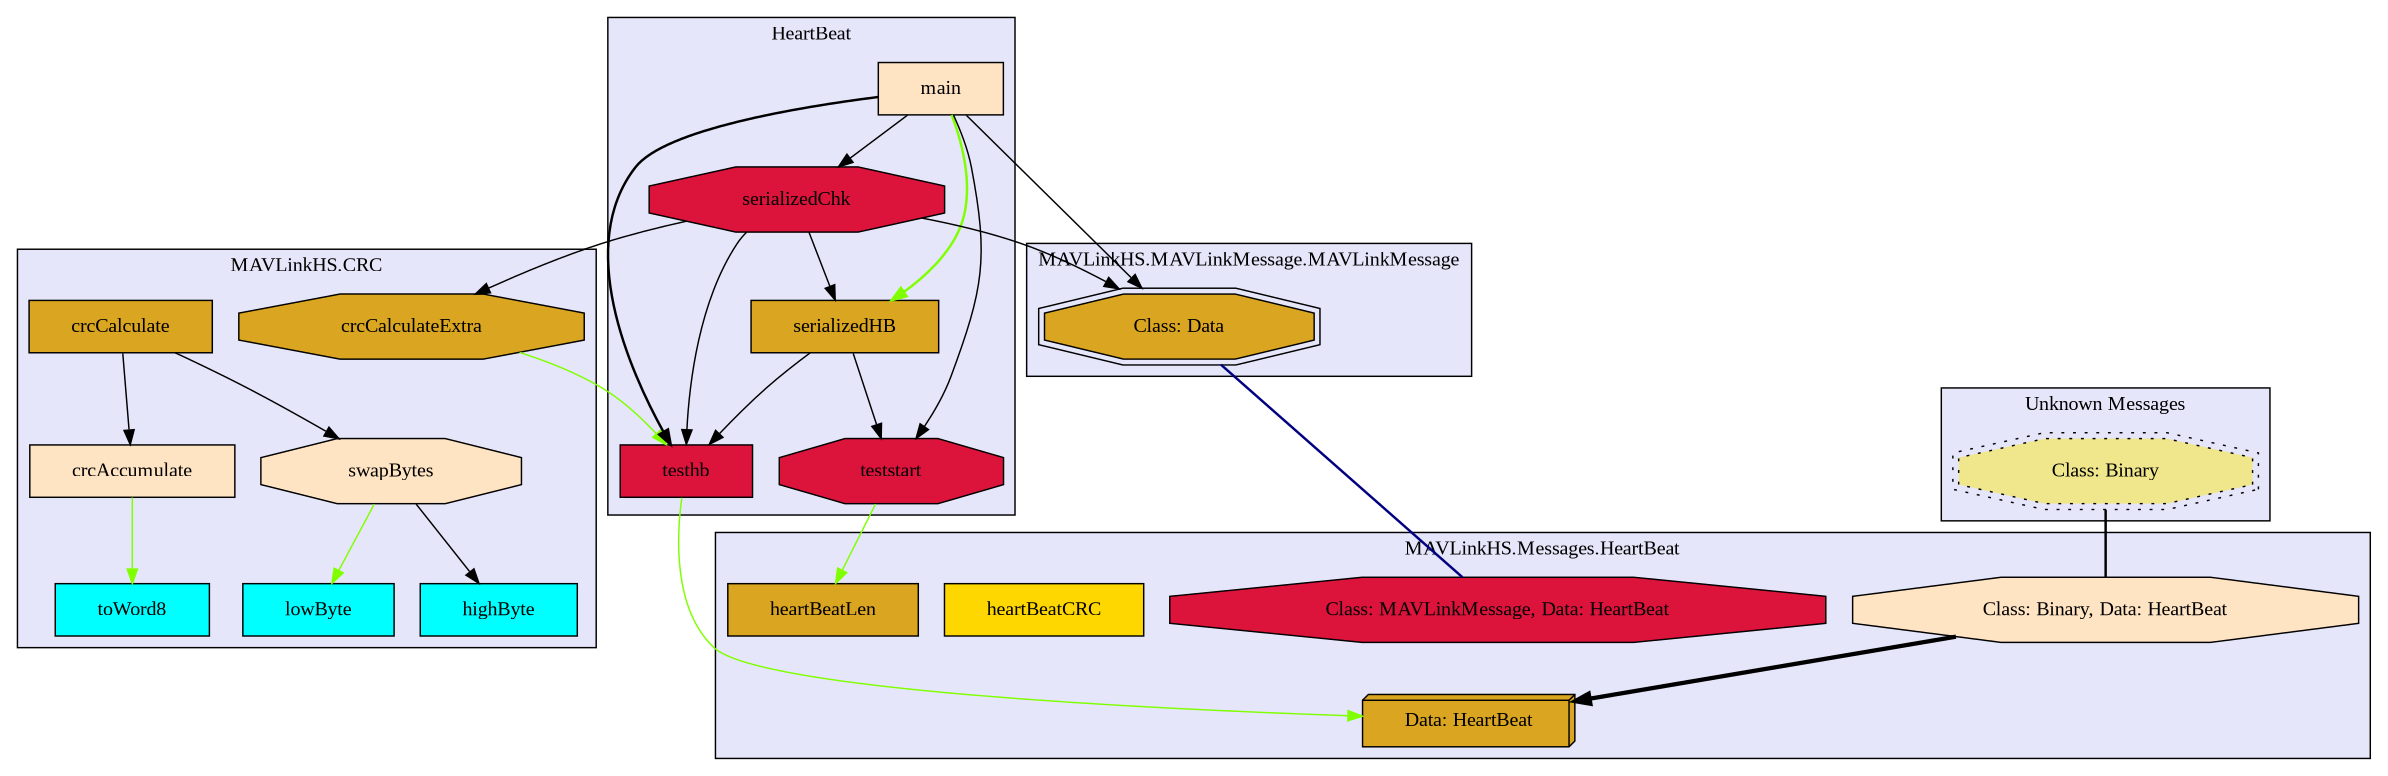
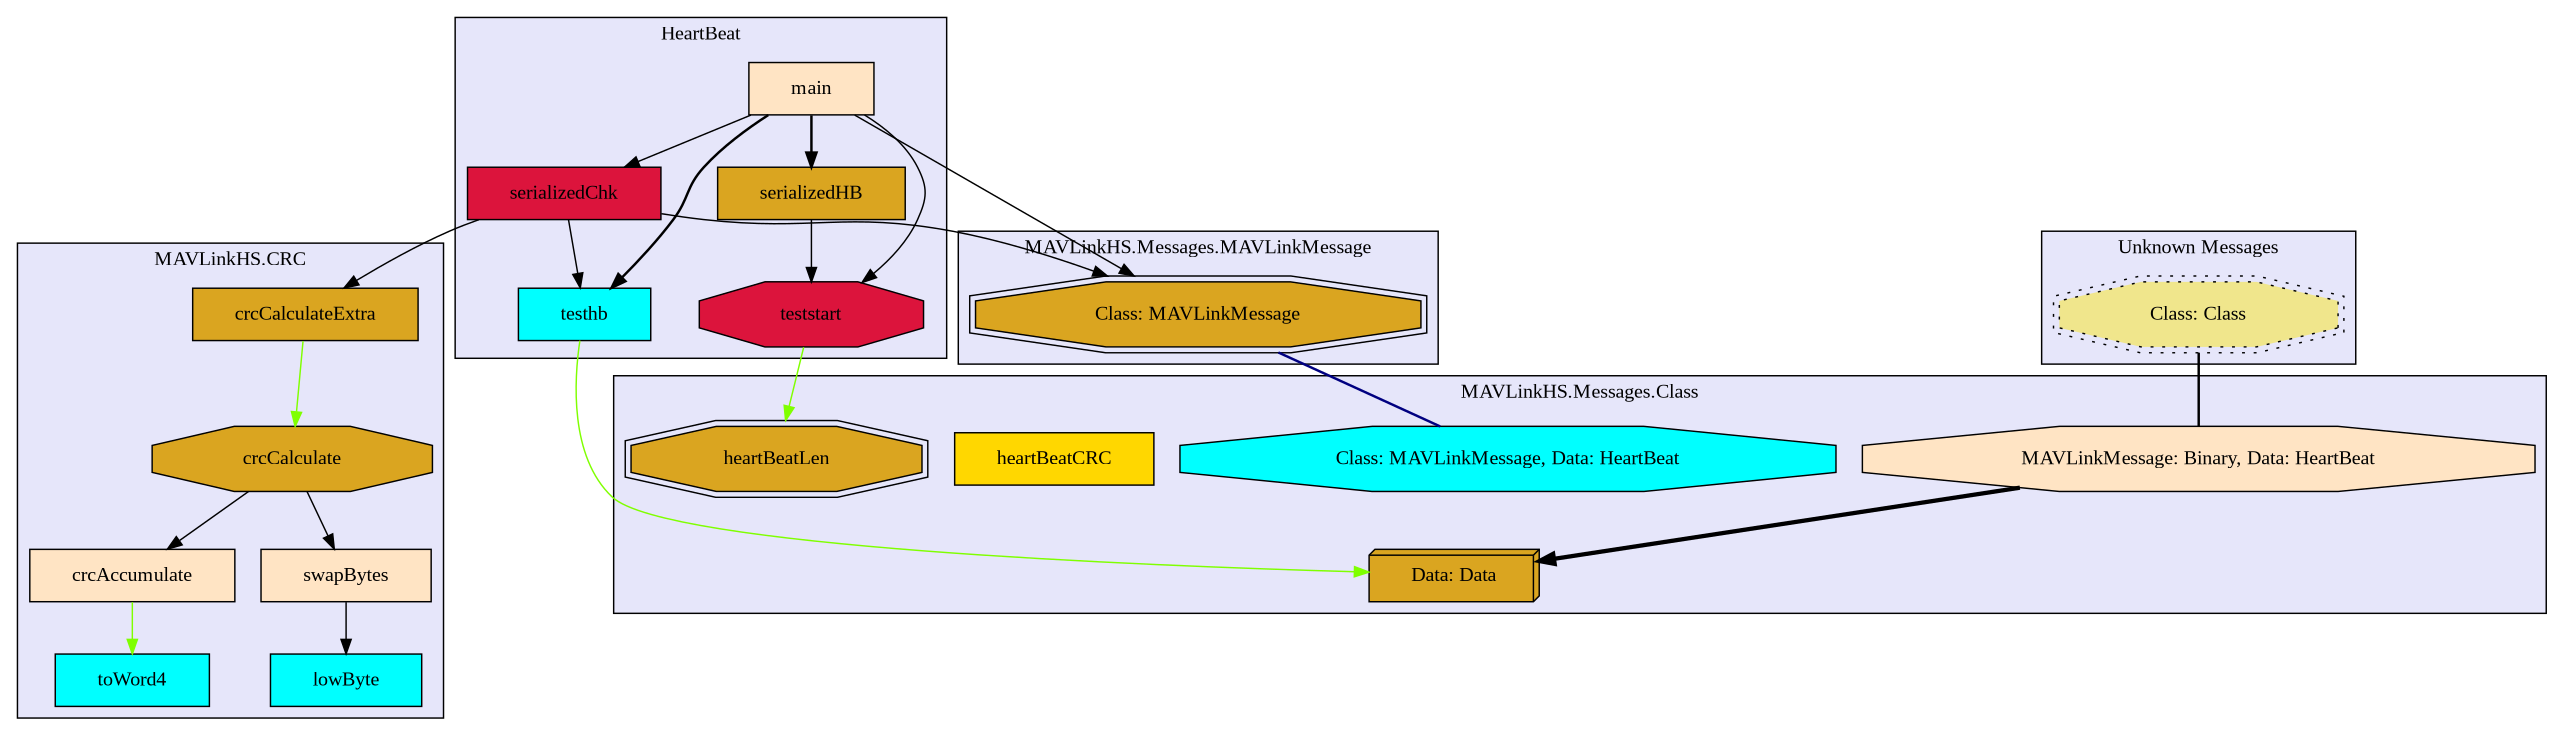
(797, 200) -> (564, 193)
(964, 214) -> (811, 134)
(819, 259) -> none
(1249, 260) -> (1198, 248)
(121, 327) -> (292, 459)
(412, 327) -> (305, 314)
(1179, 327) -> (1198, 314)
(587, 380) -> (300, 376)
(763, 391) -> none
(391, 471) -> (346, 576)
(686, 471) -> (585, 314)
(2106, 471) -> (2199, 314)
(357, 537) -> (346, 621)
(1543, 549) -> (1580, 392)
(132, 610) -> (132, 680)
(499, 610) -> none
(823, 610) -> (777, 459)
(1498, 610) -> (1508, 459)
(2106, 610) -> (2199, 459)
(1469, 721) -> (1454, 576)
